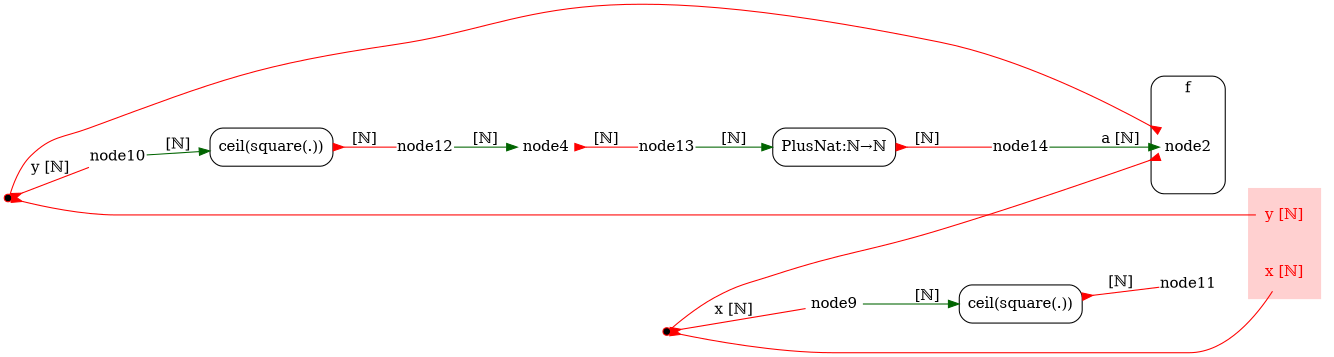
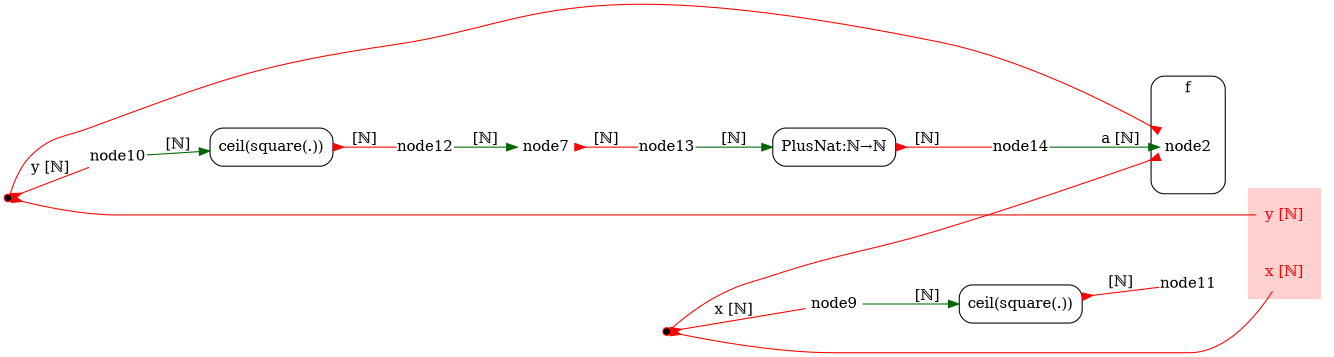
(546, 147) -> (546, 147)
